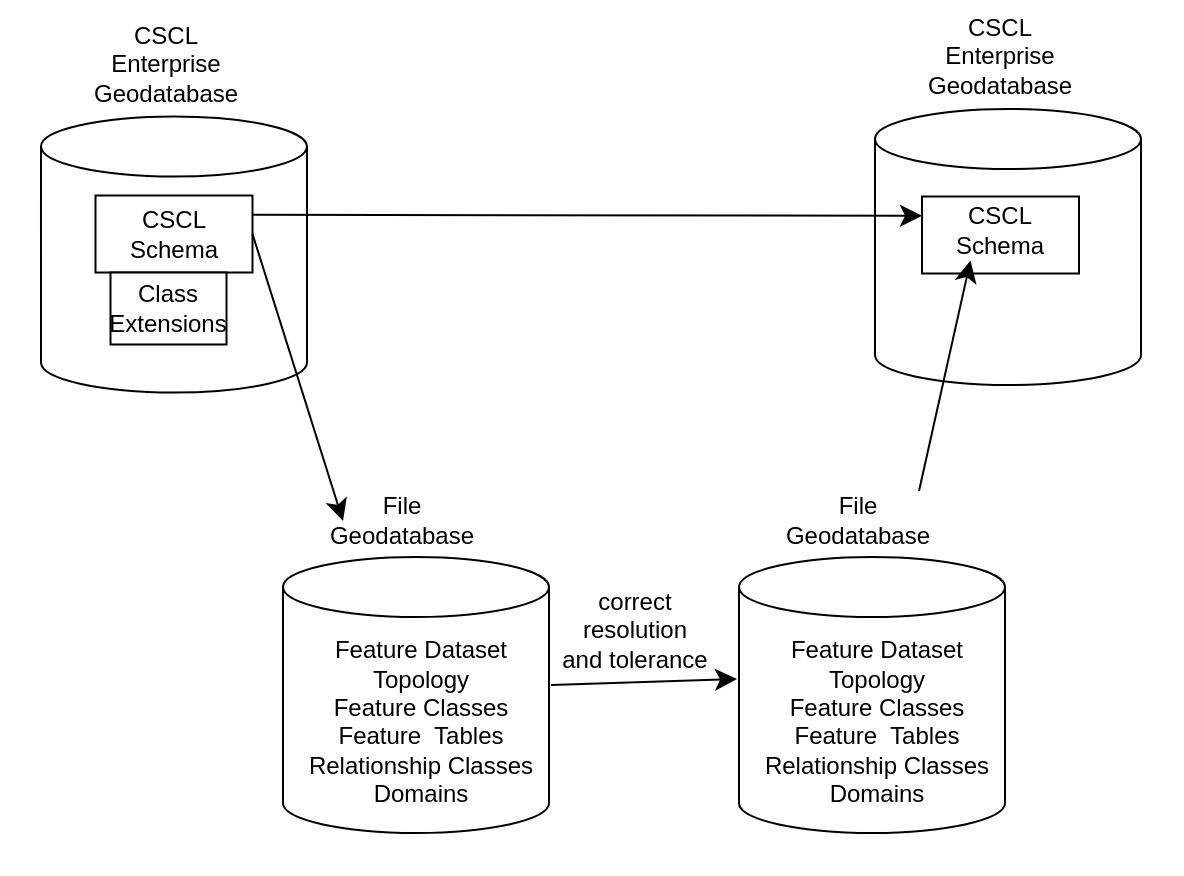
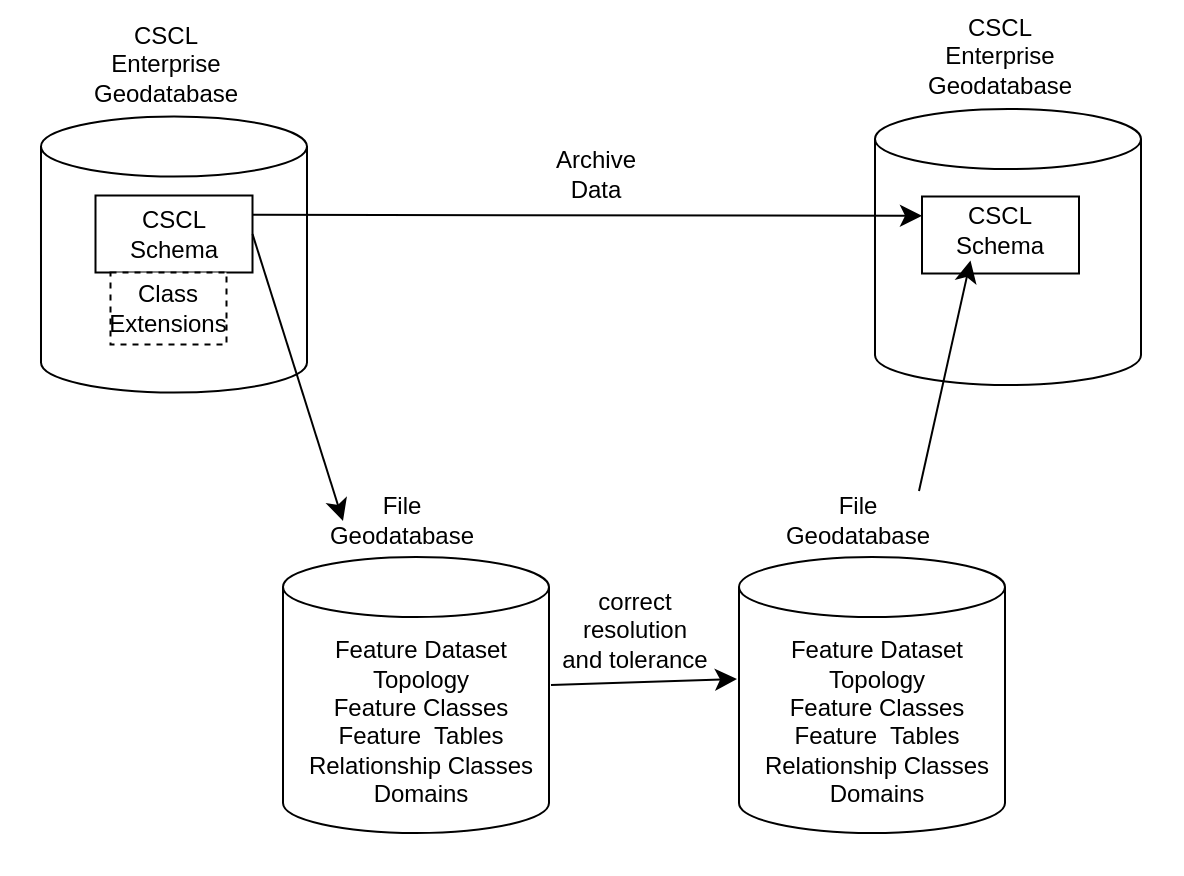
none -> (597, 174)
(169, 309) -> (169, 309)
